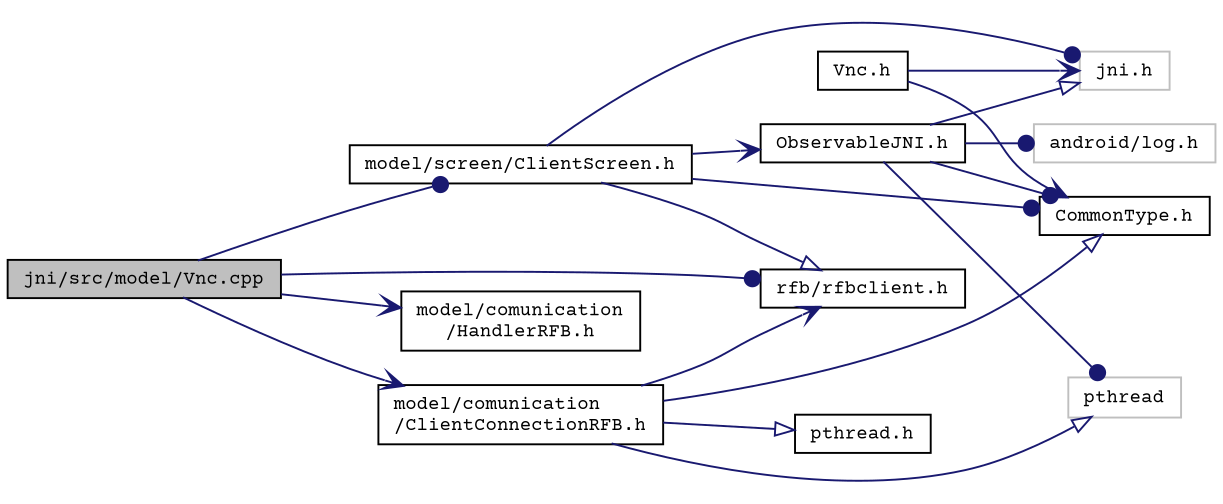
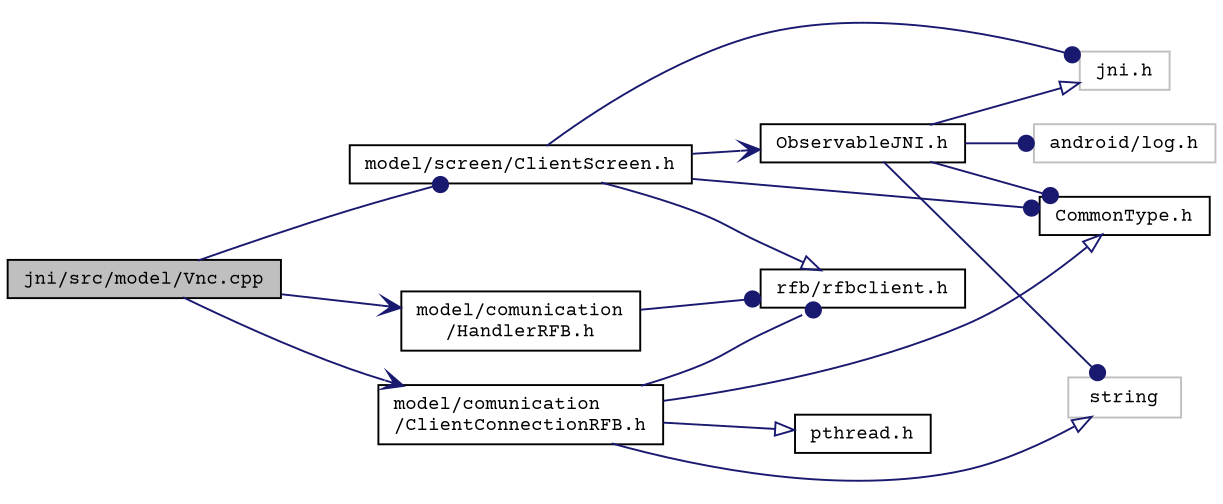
(863, 71) -> none
(513, 272) -> (693, 305)
(723, 354) -> (723, 354)
(1125, 397) -> (1125, 397)
